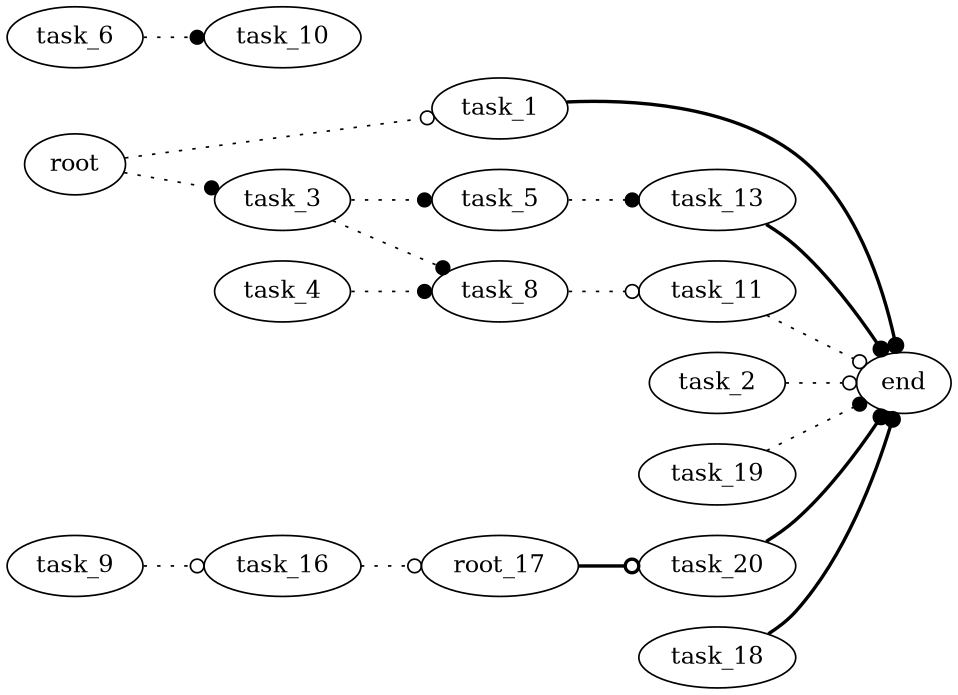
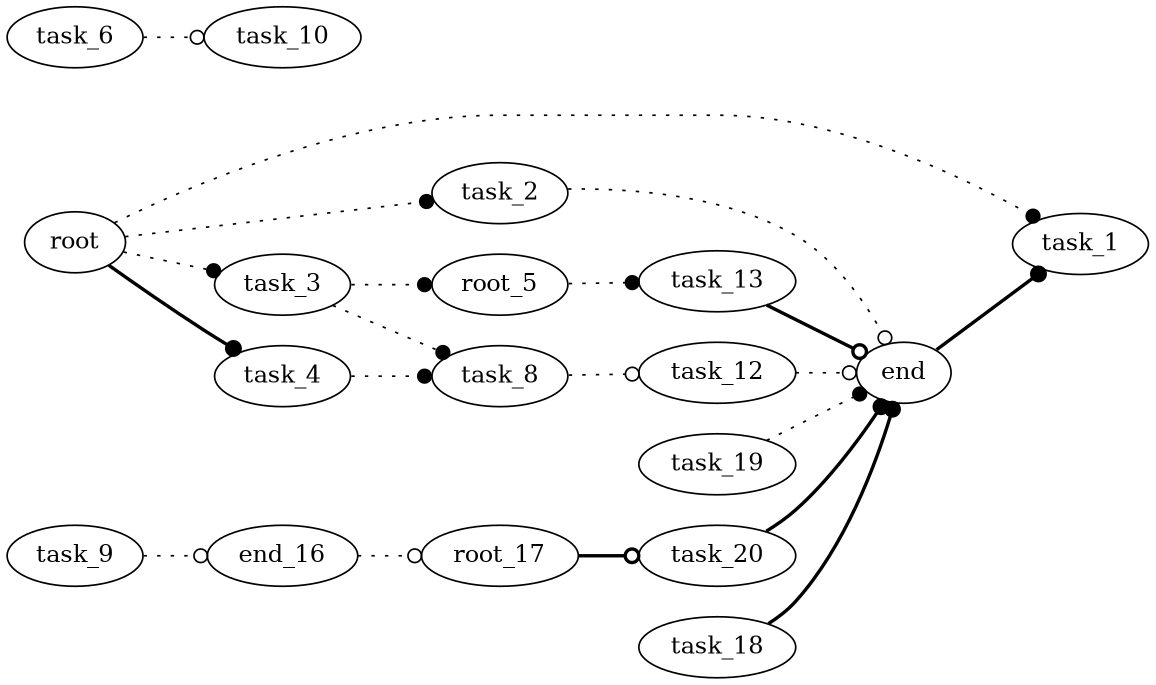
(167, 37) -> (167, 37)
(273, 138) -> (571, 115)
(785, 147) -> (984, 314)
(500, 200) -> (500, 285)
none -> (272, 220)
(827, 278) -> (810, 327)
(717, 291) -> (717, 373)
none -> (167, 306)
(283, 566) -> (283, 556)
